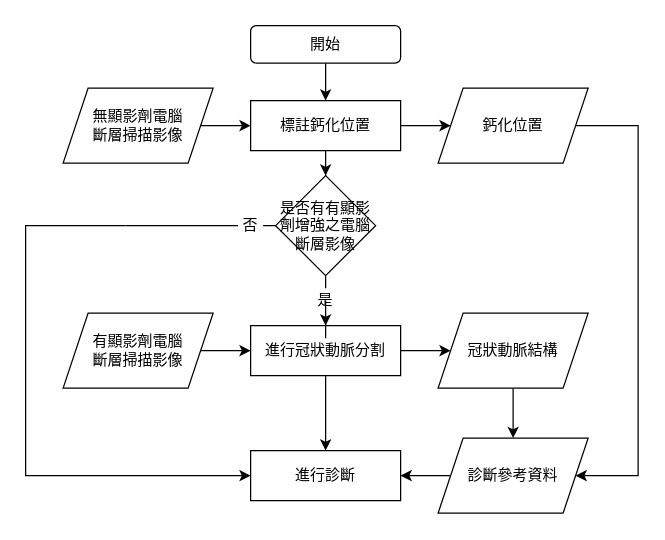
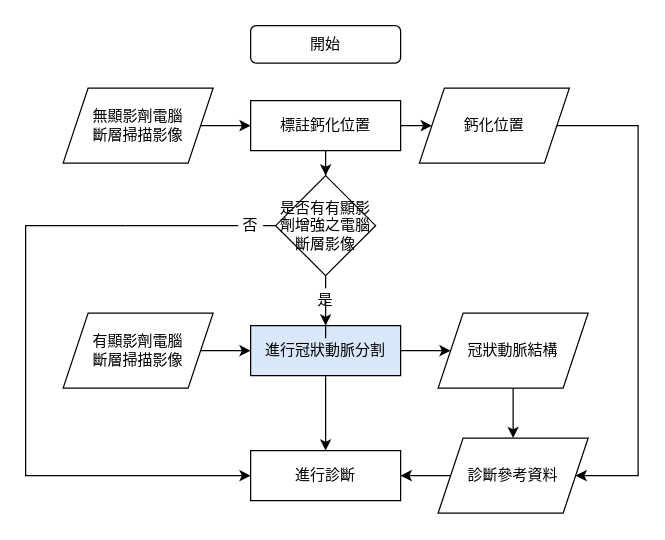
(326, 77) -> none
(513, 126) -> (494, 126)
(326, 351) -> (326, 351)
